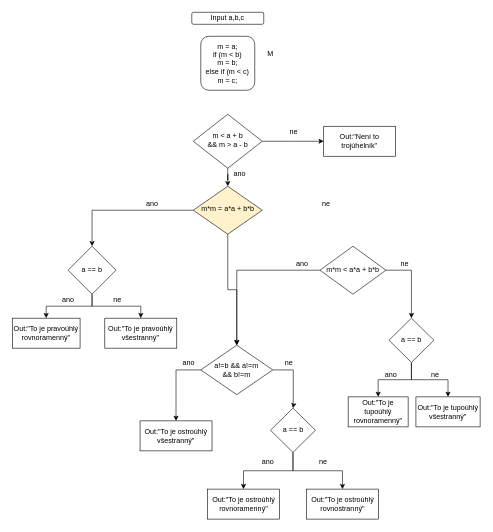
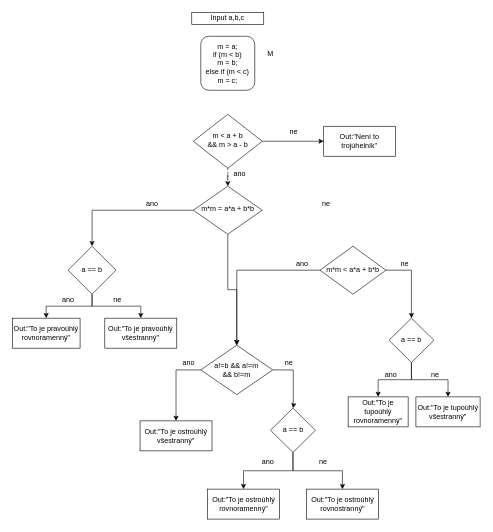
(228, 18) -> (228, 18)
(228, 180) -> (228, 180)
(228, 210) -> (228, 210)
